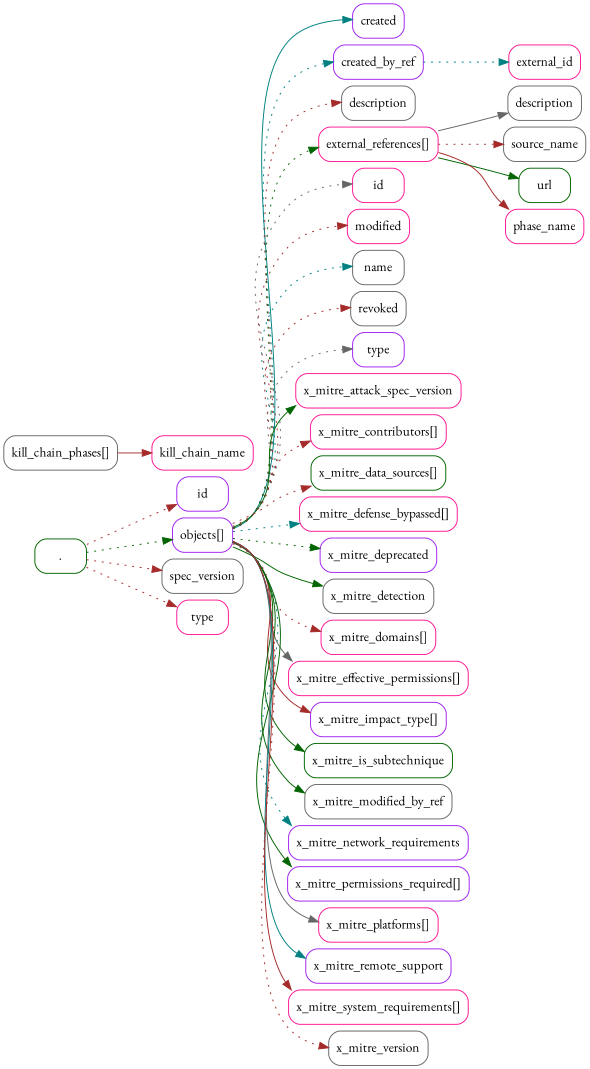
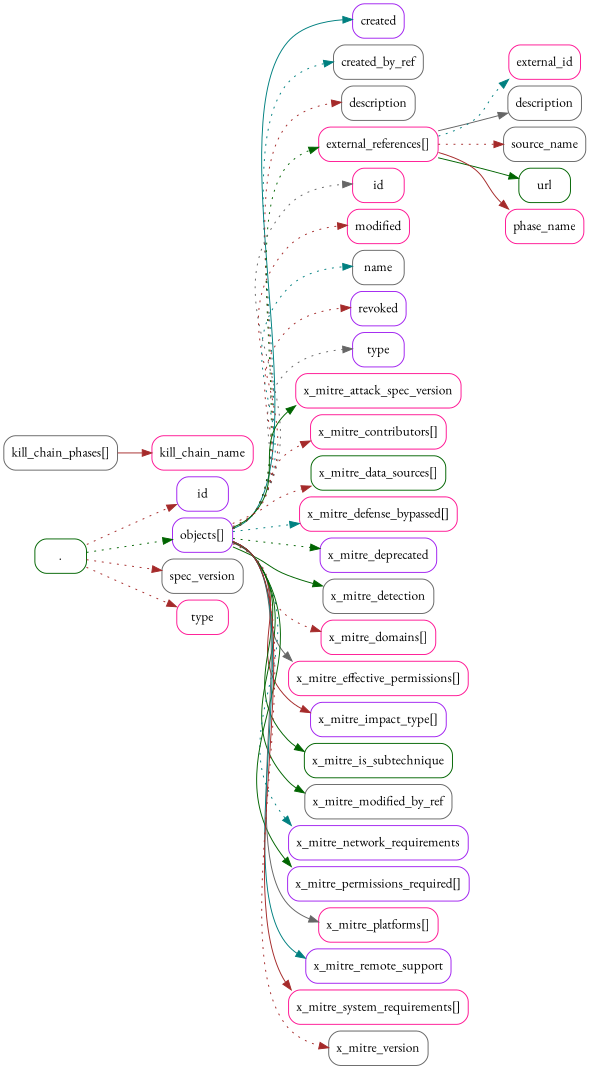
(378, 62) -> (378, 62)
(461, 62) -> (480, 114)
(378, 309) -> (378, 309)
